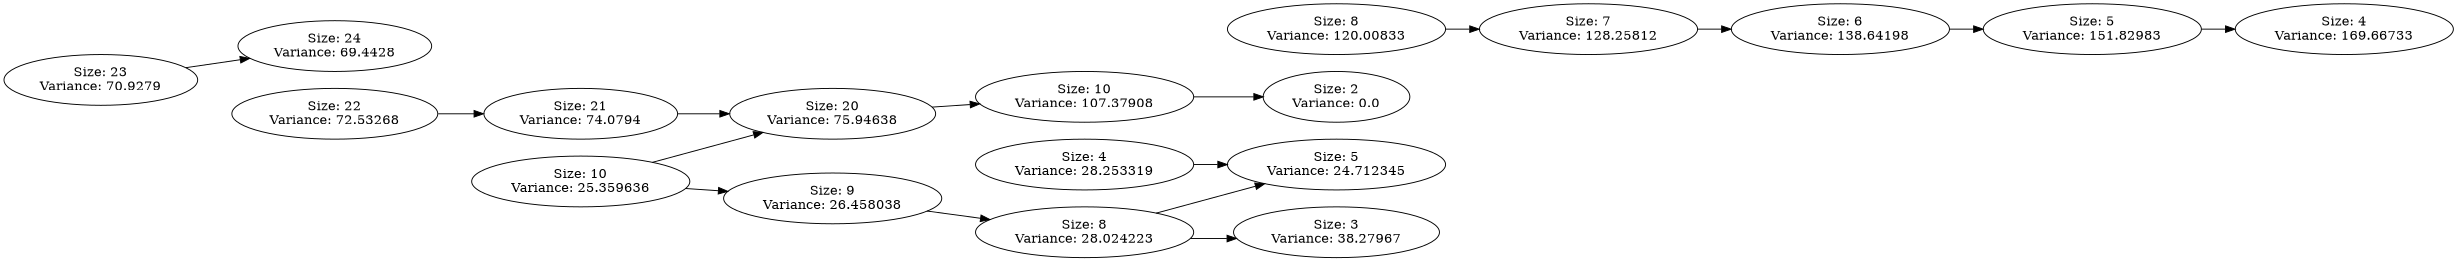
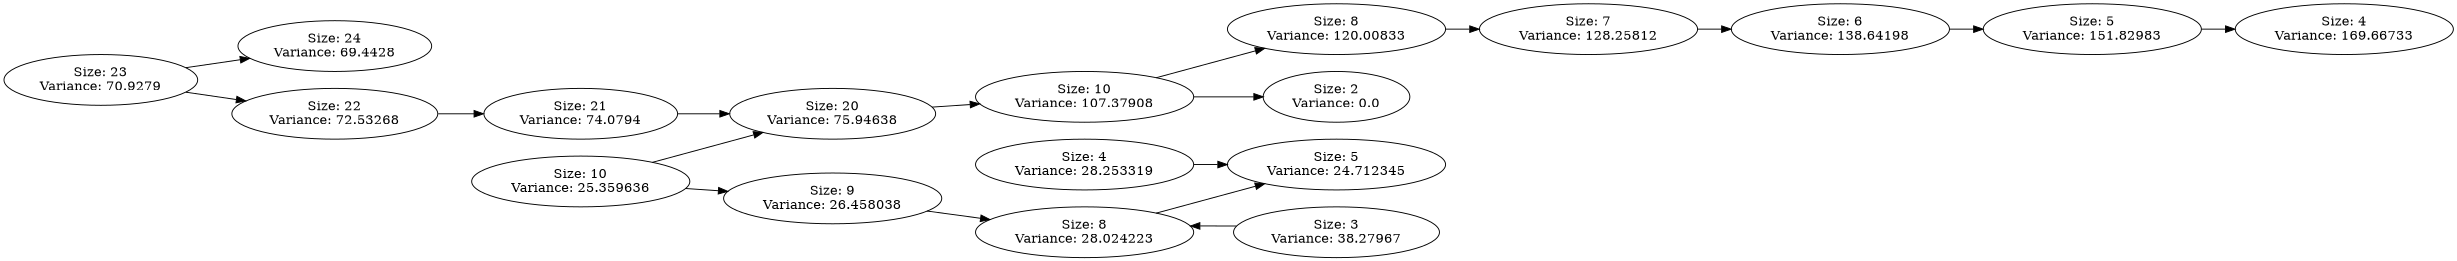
none -> (1206, 64)
none -> (211, 96)
(1209, 239) -> (1218, 226)
